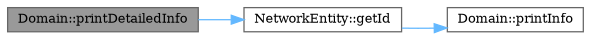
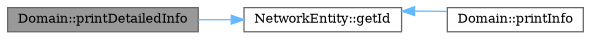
(418, 28) -> (431, 11)
